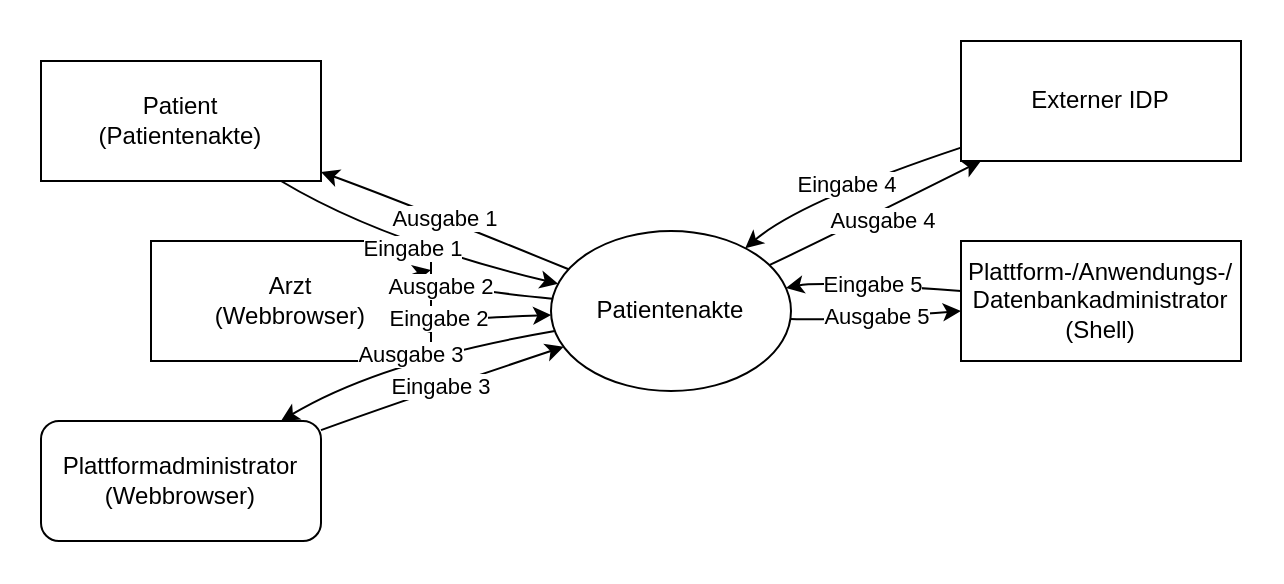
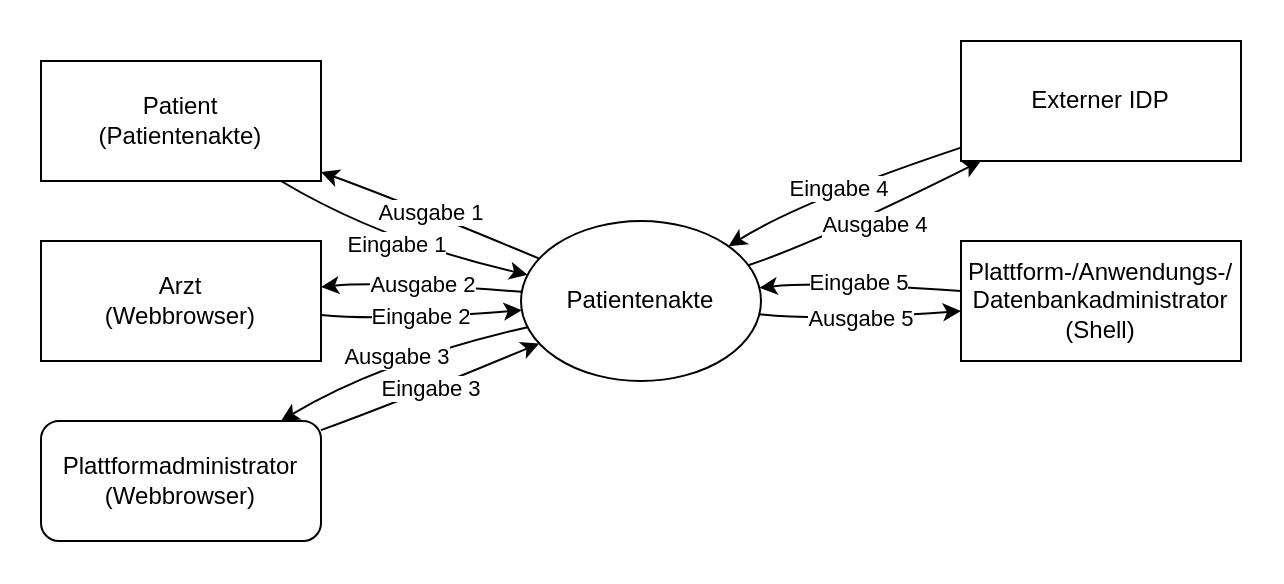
(291, 301) -> (181, 301)
(671, 311) -> (641, 301)
